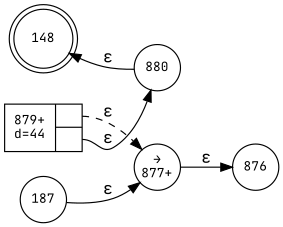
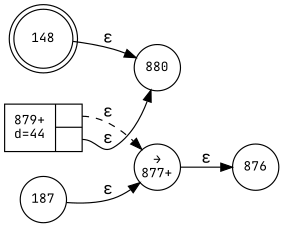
(106, 67) -> (100, 46)
